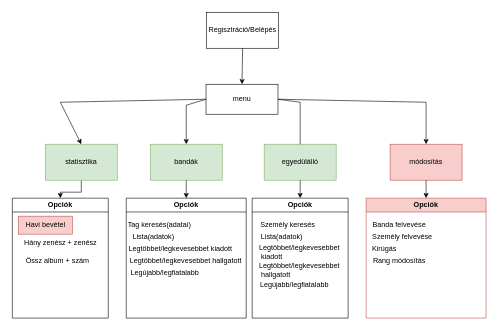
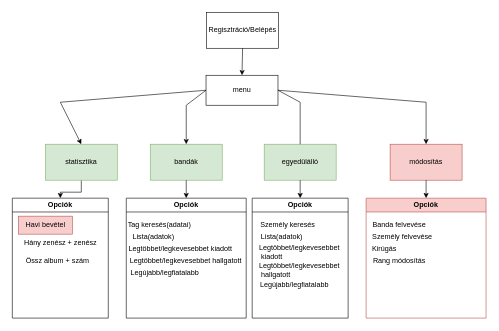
(242, 99) -> (242, 90)
